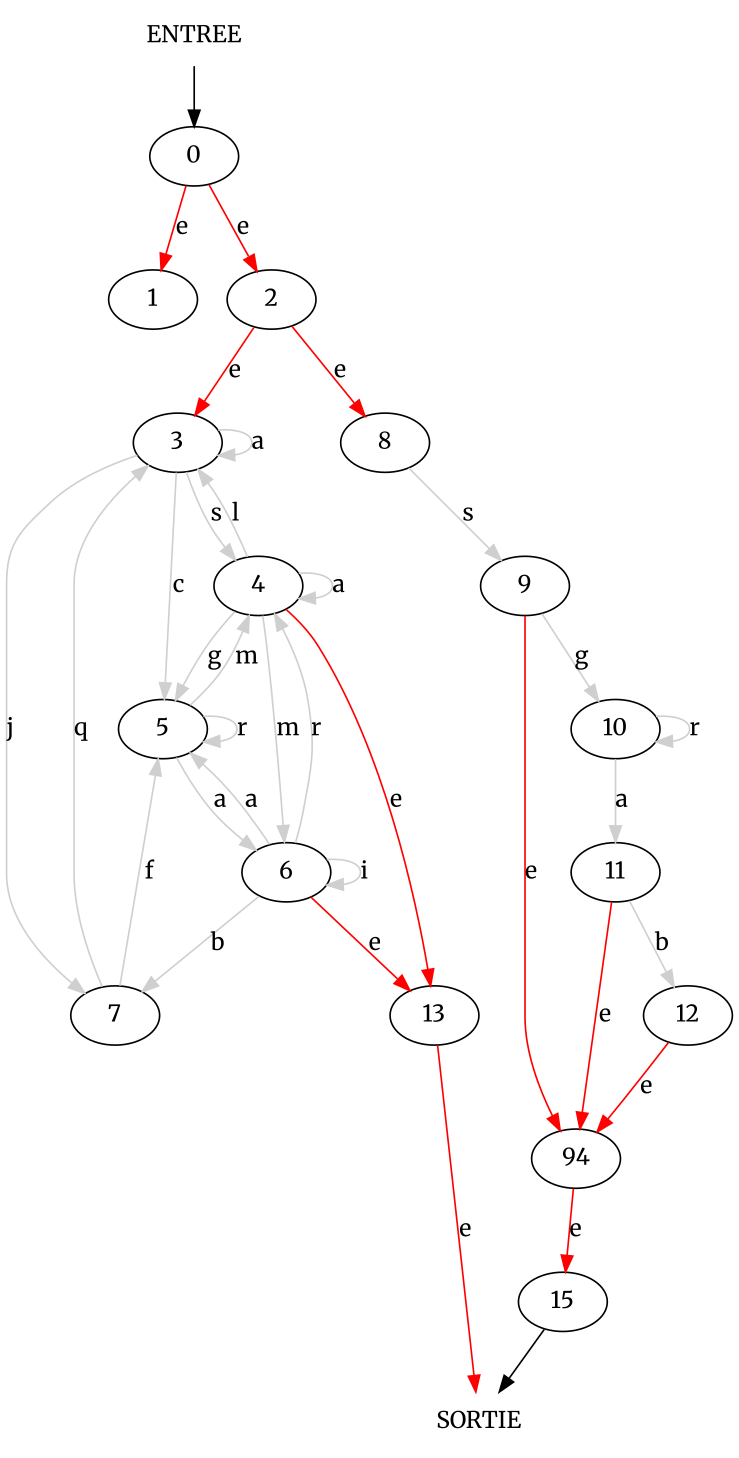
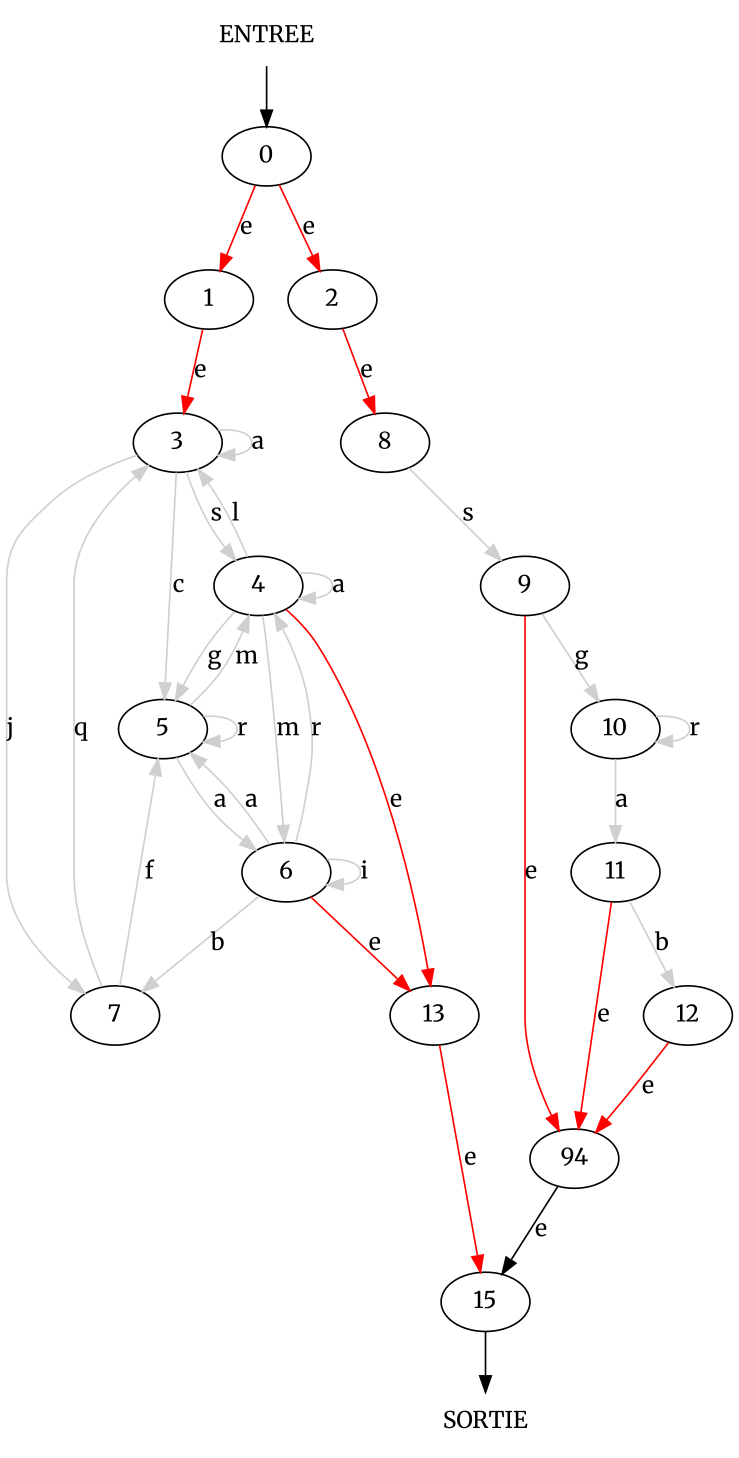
(229, 364) -> (195, 363)
(456, 1210) -> (459, 1150)
(570, 1222) -> (535, 1223)
